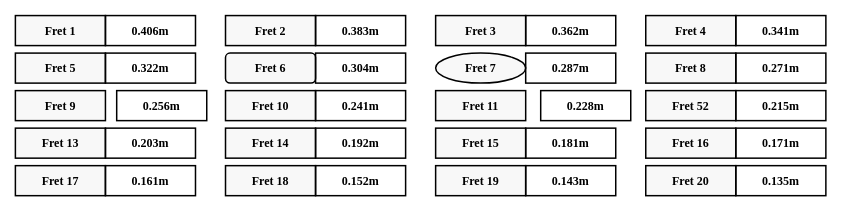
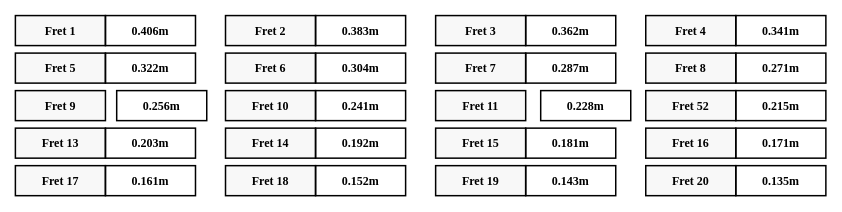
(270, 68) -> (270, 68)
(480, 68) -> (480, 68)
